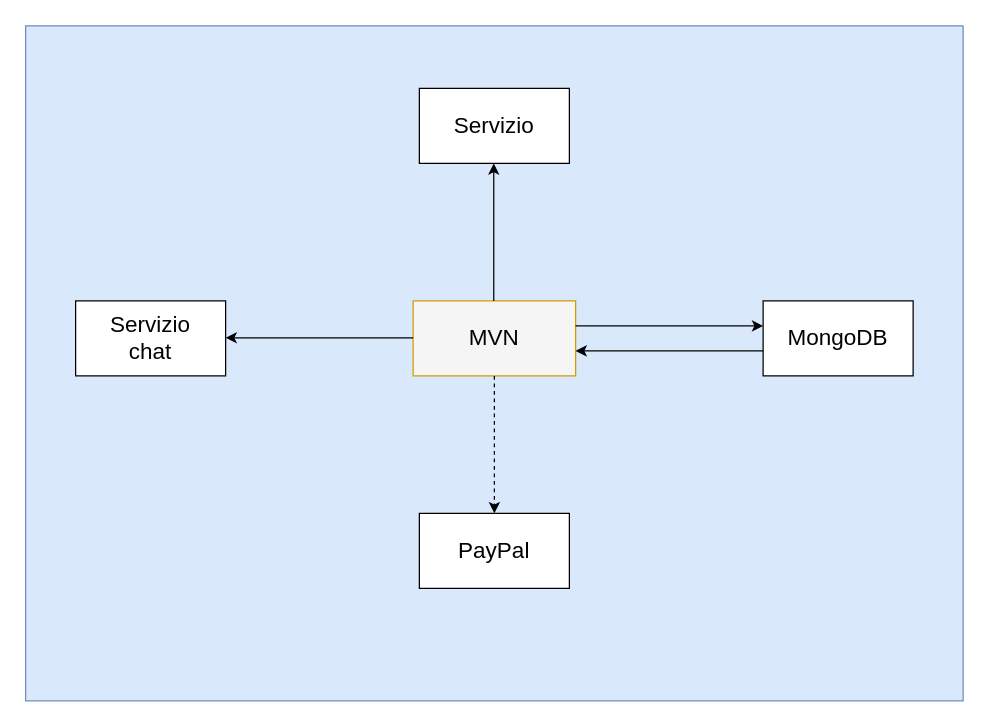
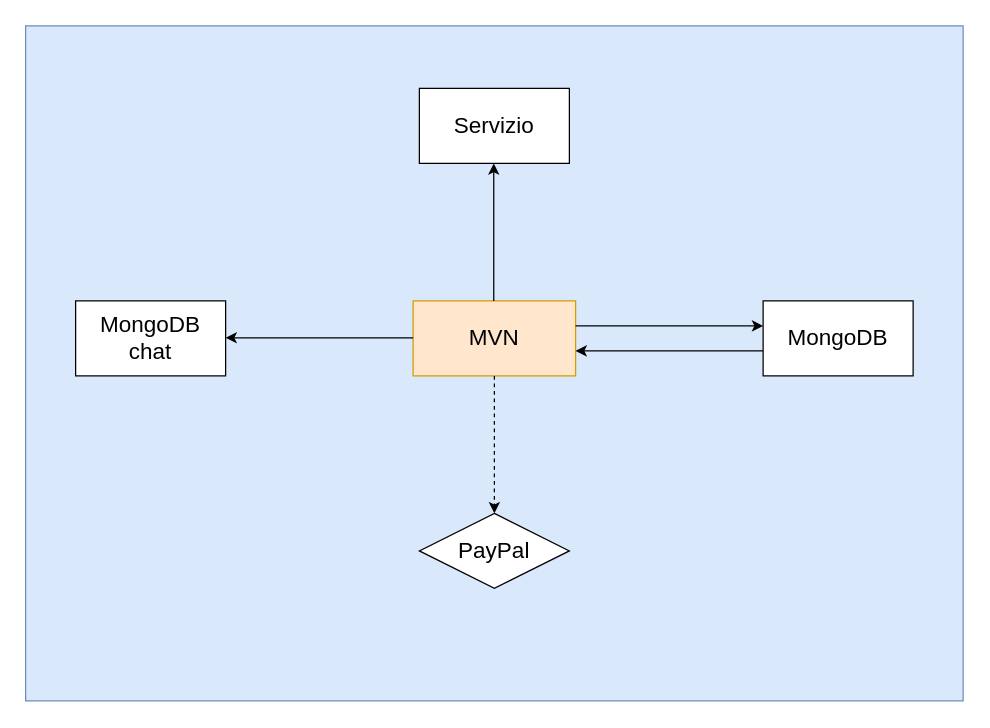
(151, 338) -> (151, 338)
(494, 338) -> (494, 338)
(494, 551) -> (494, 551)
